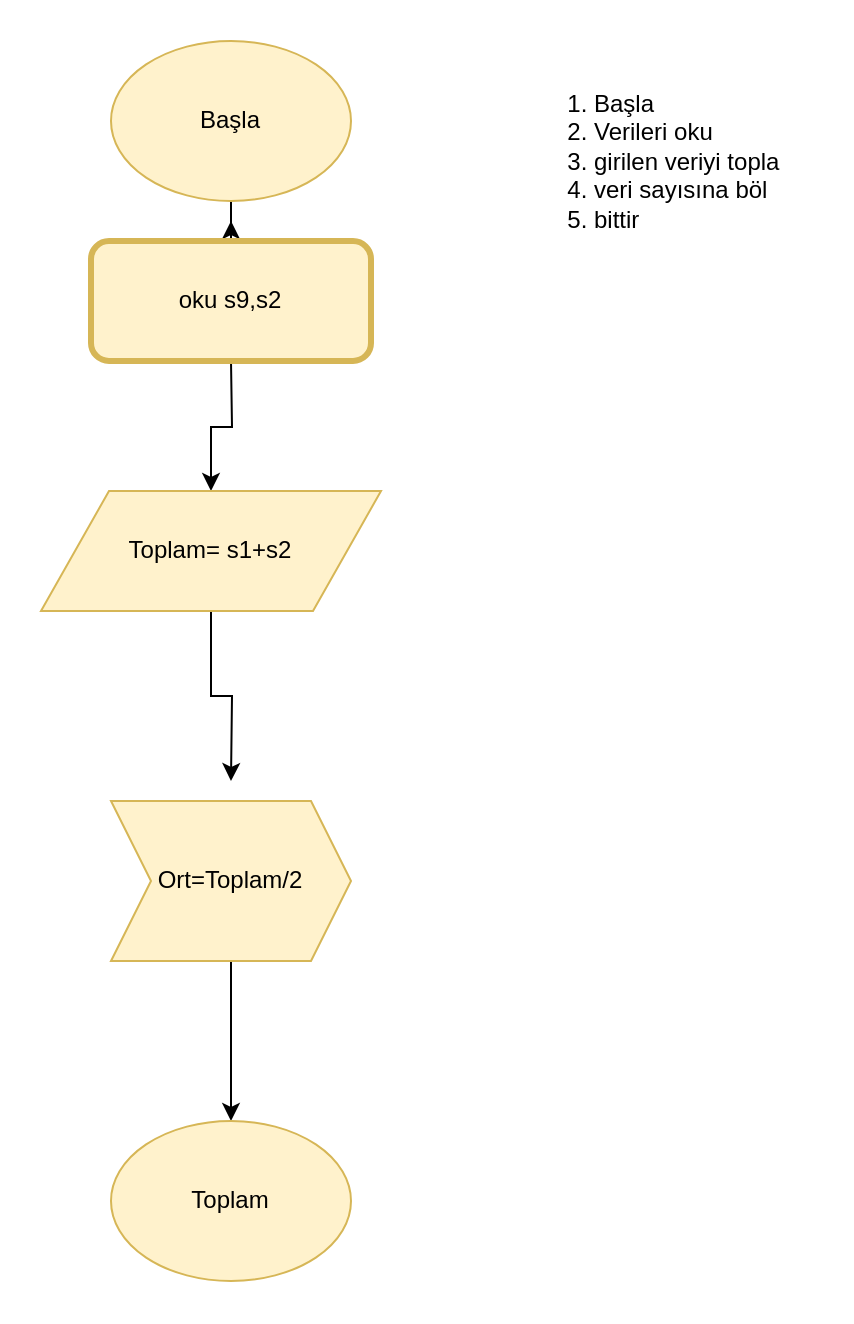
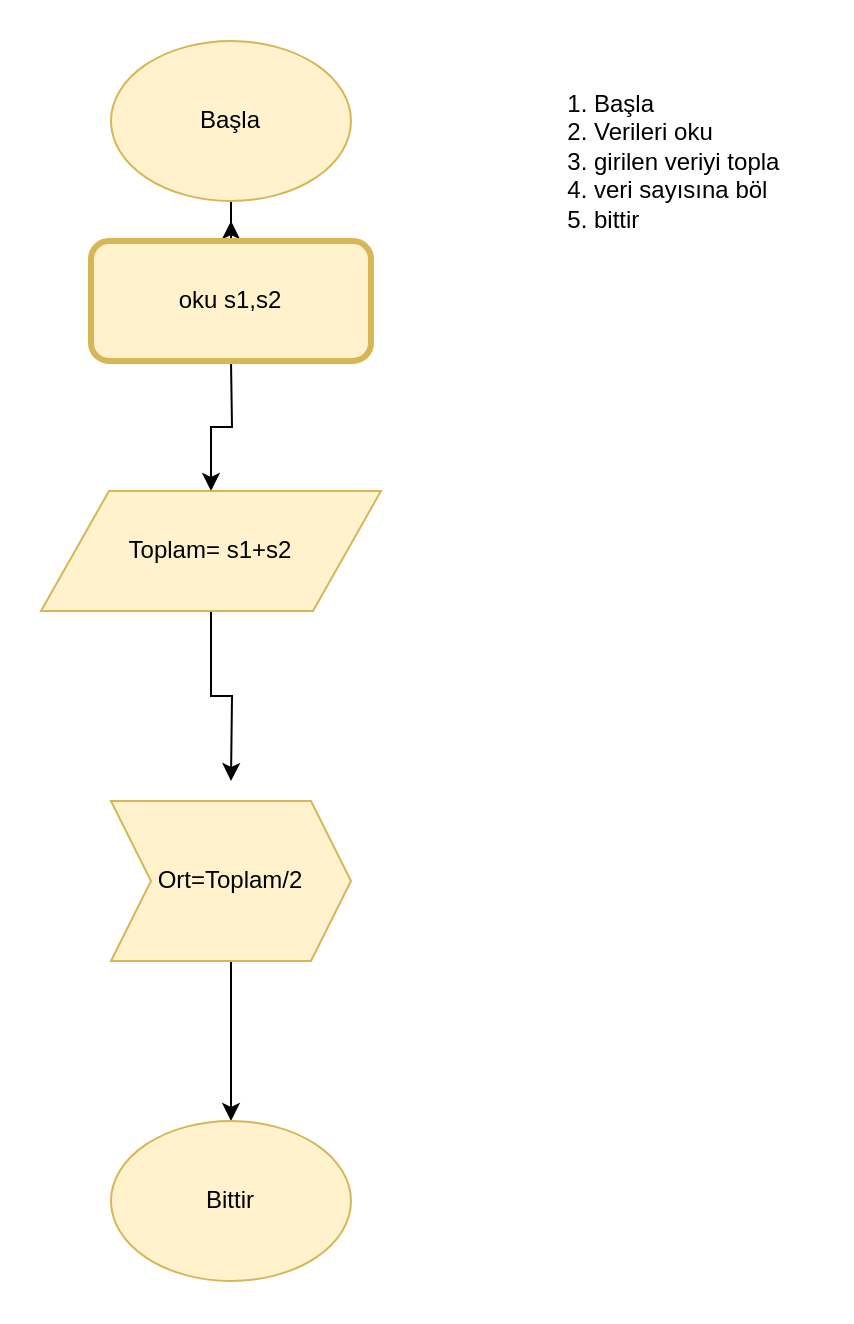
(231, 301) -> (231, 301)
(231, 1201) -> (231, 1201)
